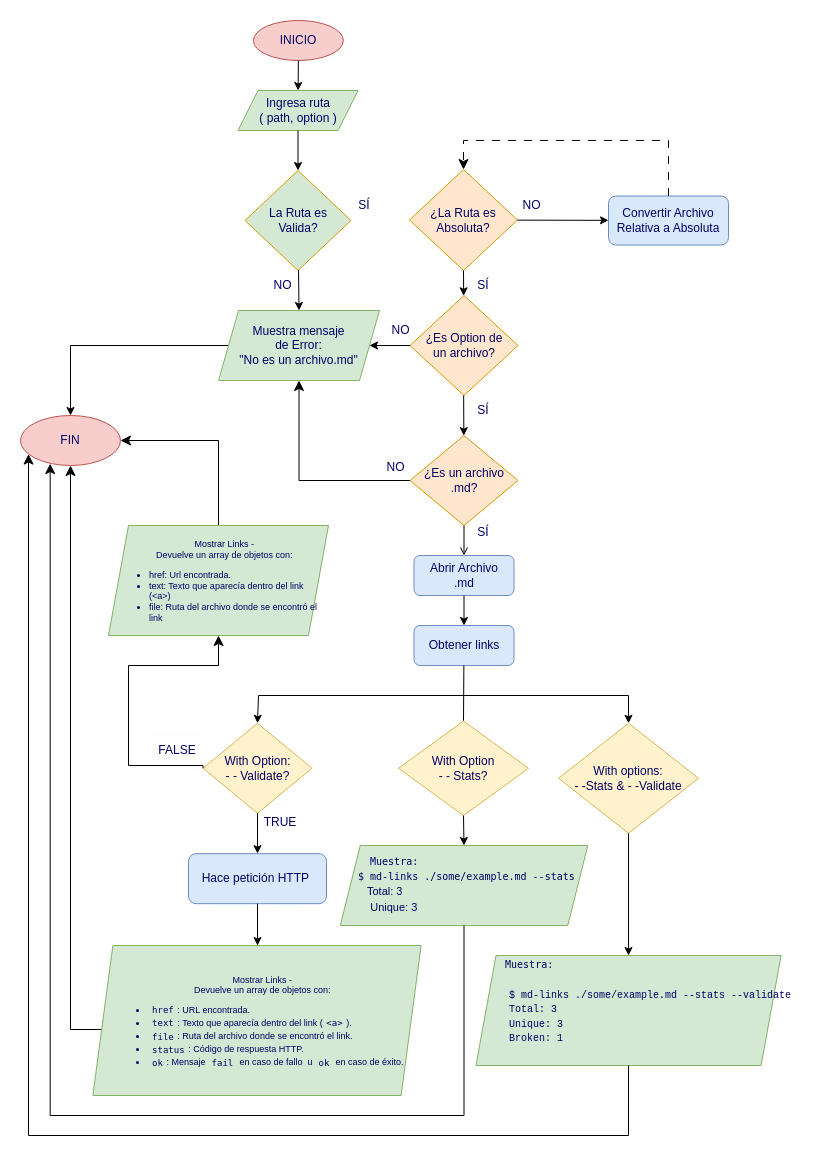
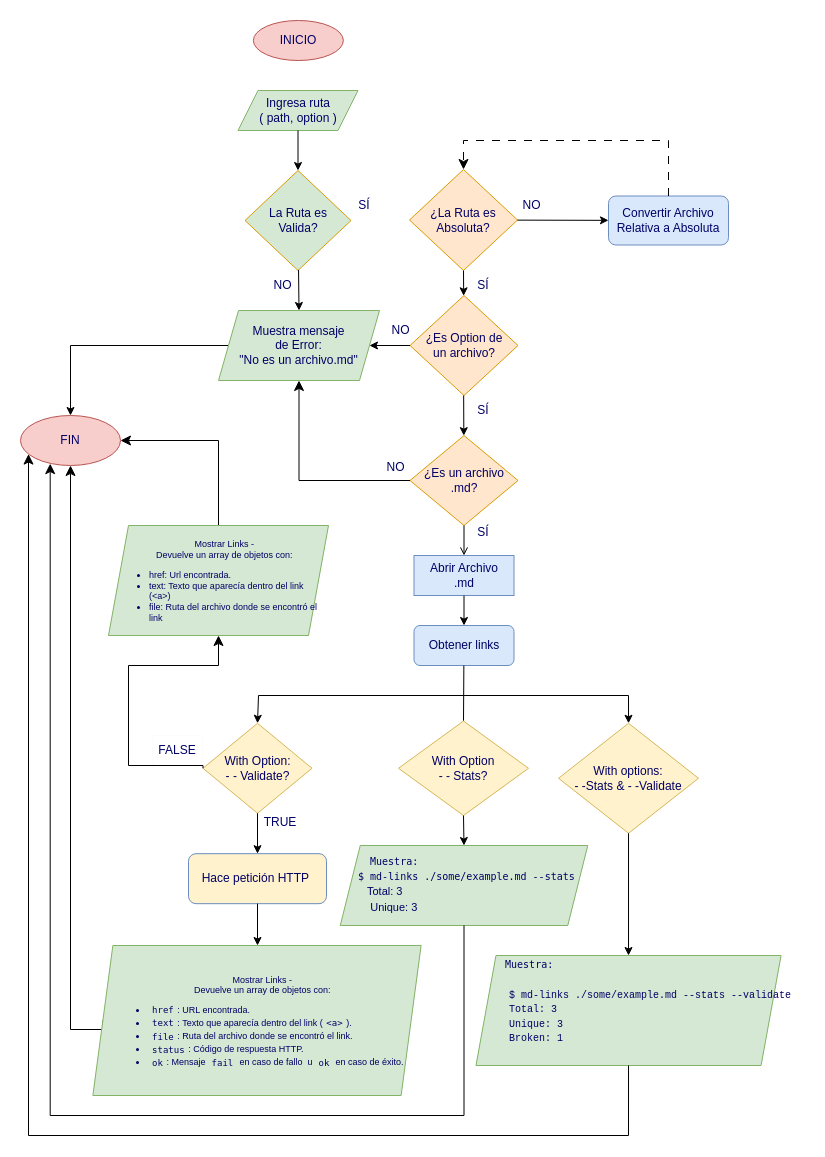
(298, 72) -> none
(464, 576) -> (464, 576)
(258, 879) -> (258, 879)
